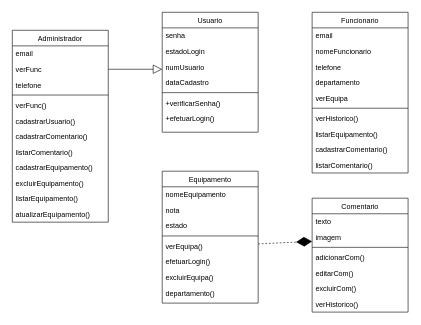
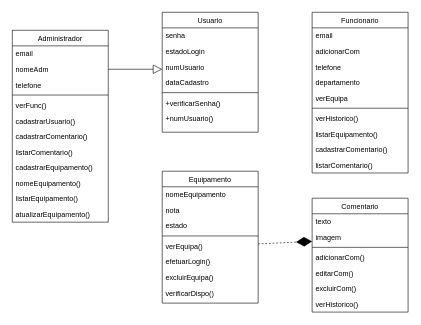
(344, 52) -> (338, 52)
(30, 70) -> (30, 70)
(195, 119) -> (191, 119)
(53, 184) -> (49, 184)
(194, 293) -> (195, 293)
